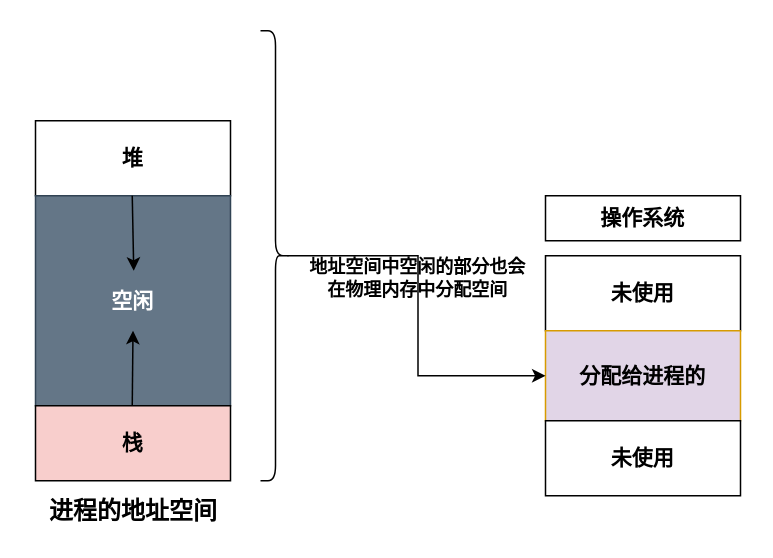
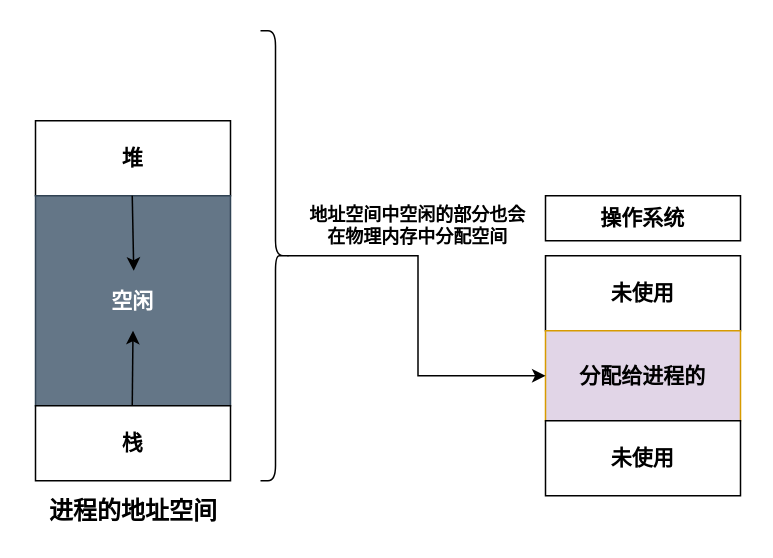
(418, 278) -> (418, 226)
(133, 443) -> (133, 443)
